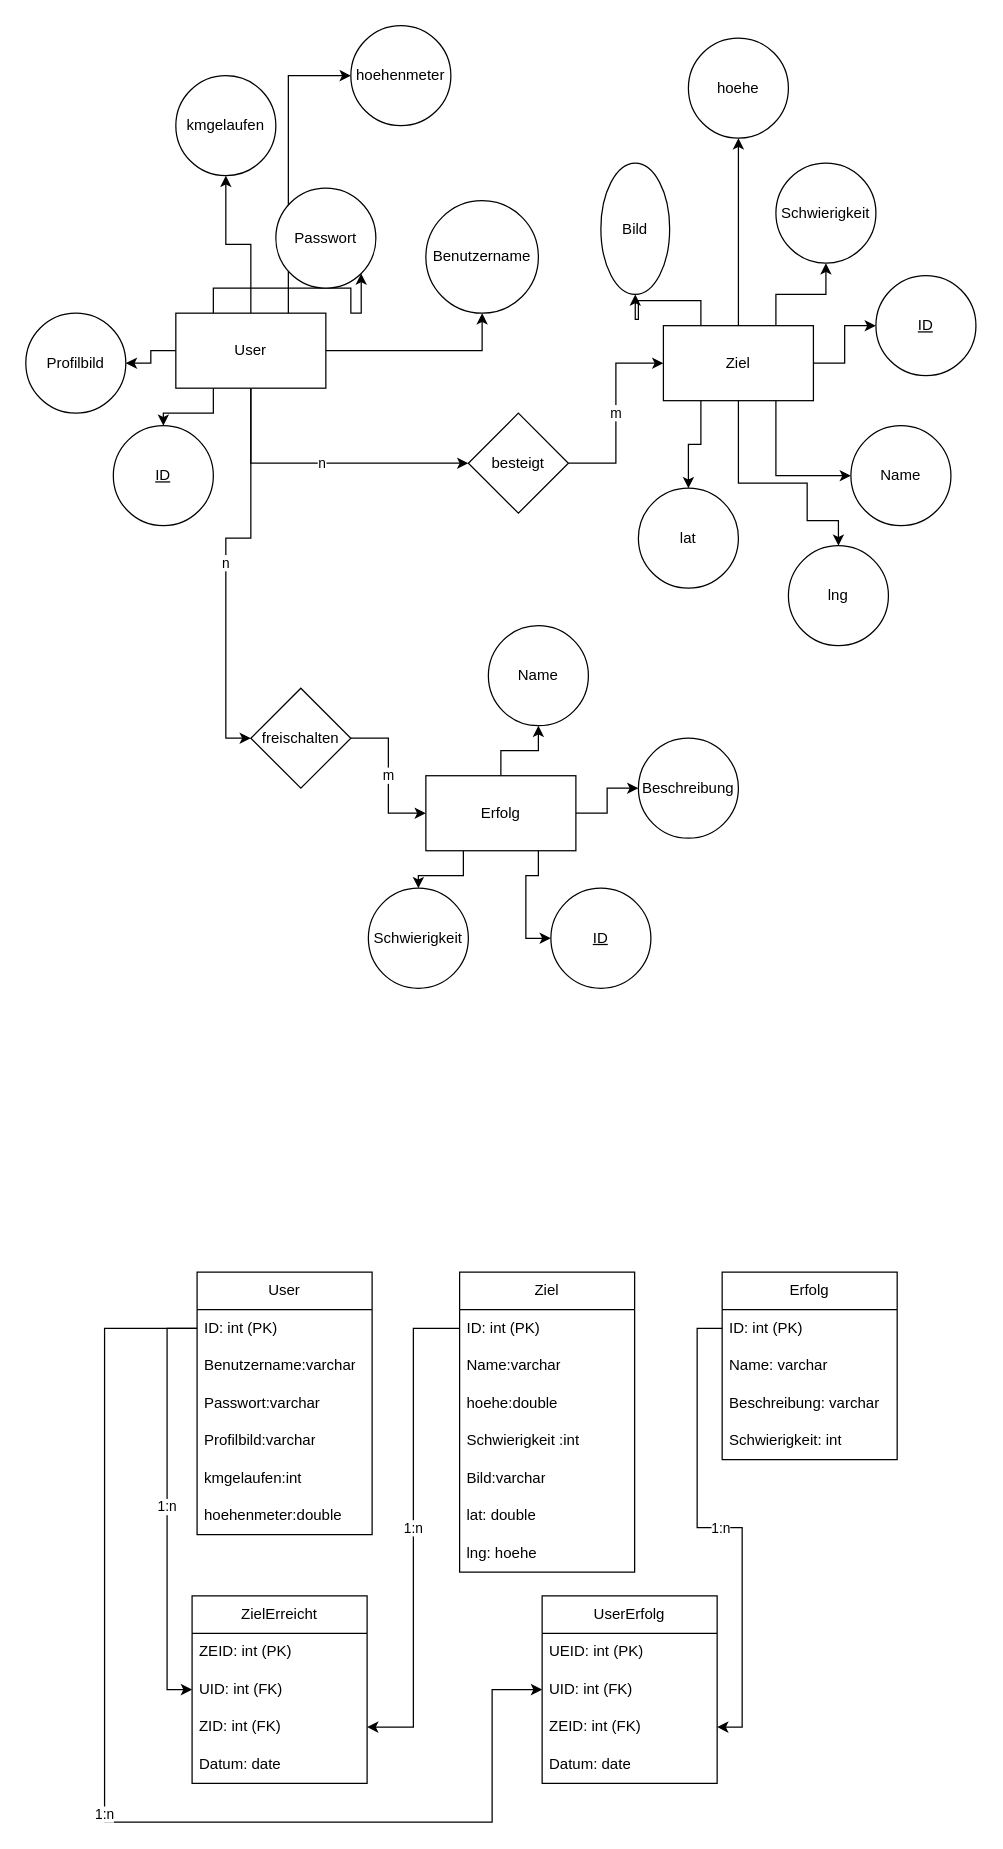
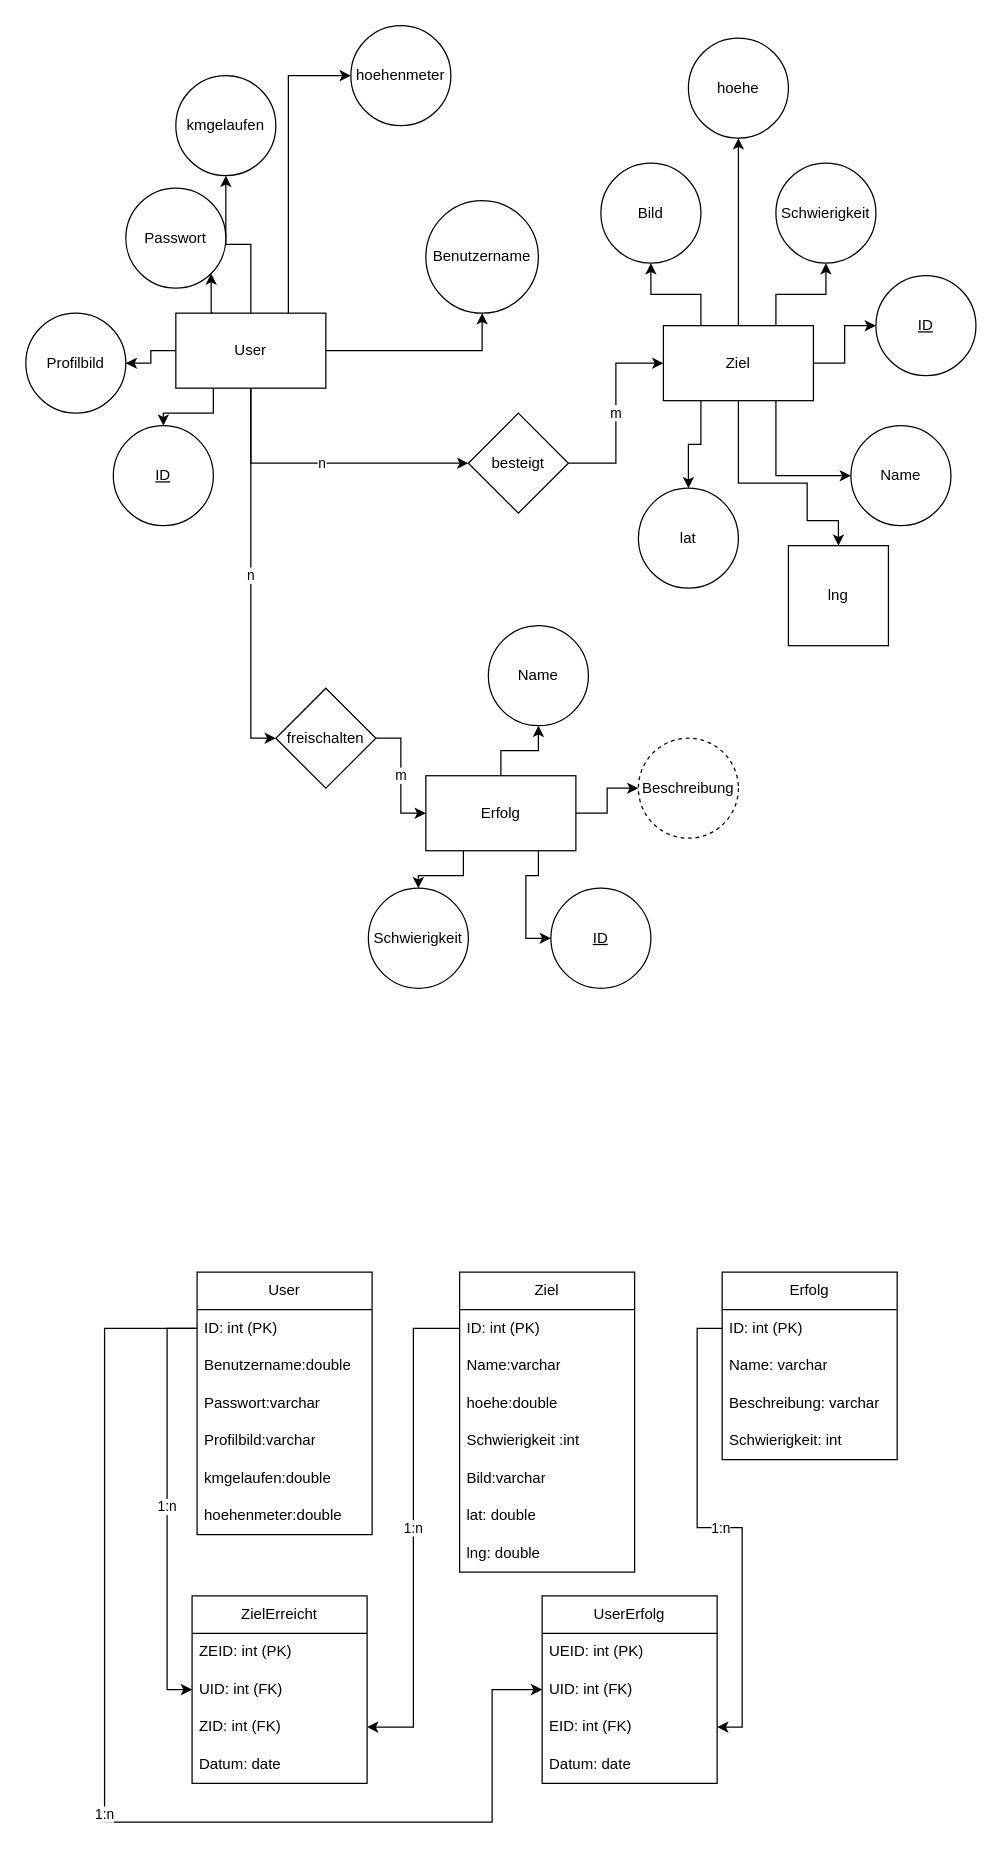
(635, 229) -> (651, 213)
(326, 238) -> (176, 238)
(838, 596) -> (838, 596)
(301, 738) -> (326, 738)
(688, 788) -> (688, 788)
(286, 1366) -> (280, 1366)
(257, 1478) -> (270, 1478)
(503, 1553) -> (505, 1553)
(600, 1727) -> (596, 1727)
